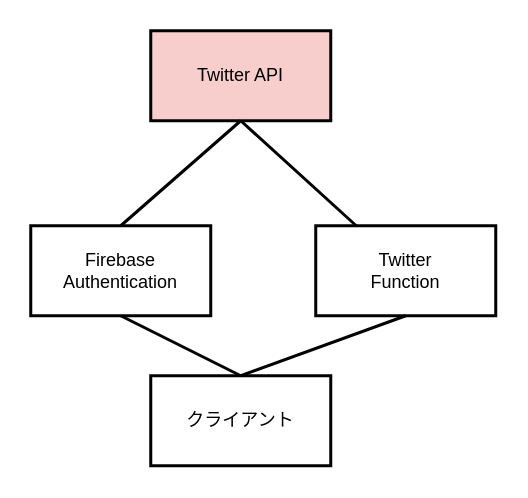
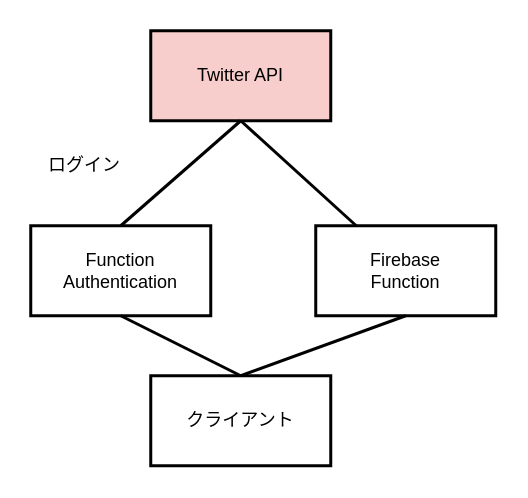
none -> (143, 166)
(121, 271) -> (121, 271)
(406, 271) -> (406, 271)
